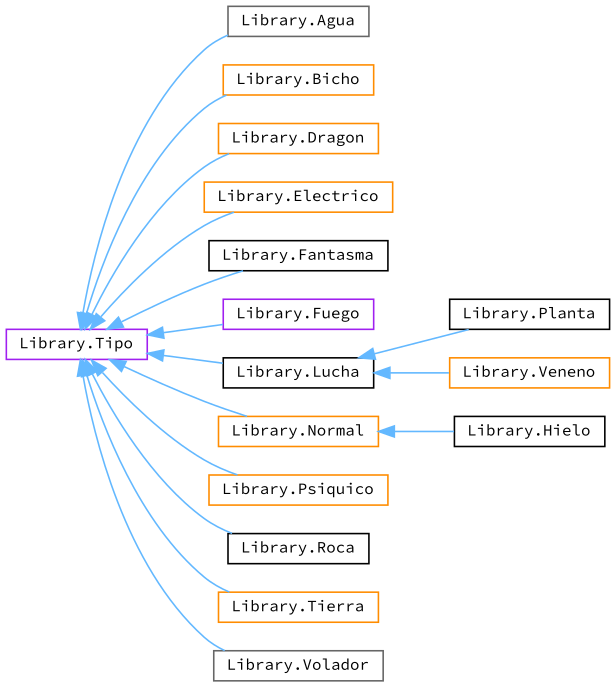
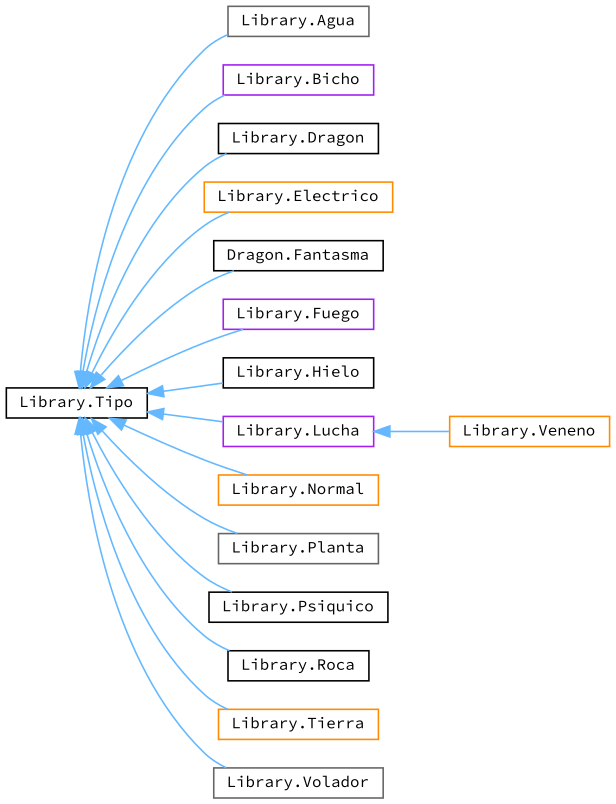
(298, 80) -> (298, 80)
(298, 139) -> (298, 139)
(298, 256) -> (298, 256)
(530, 314) -> (298, 549)
(422, 342) -> (164, 490)
(77, 344) -> (77, 403)
(298, 373) -> (298, 431)
(424, 431) -> (193, 387)
(298, 490) -> (298, 607)
